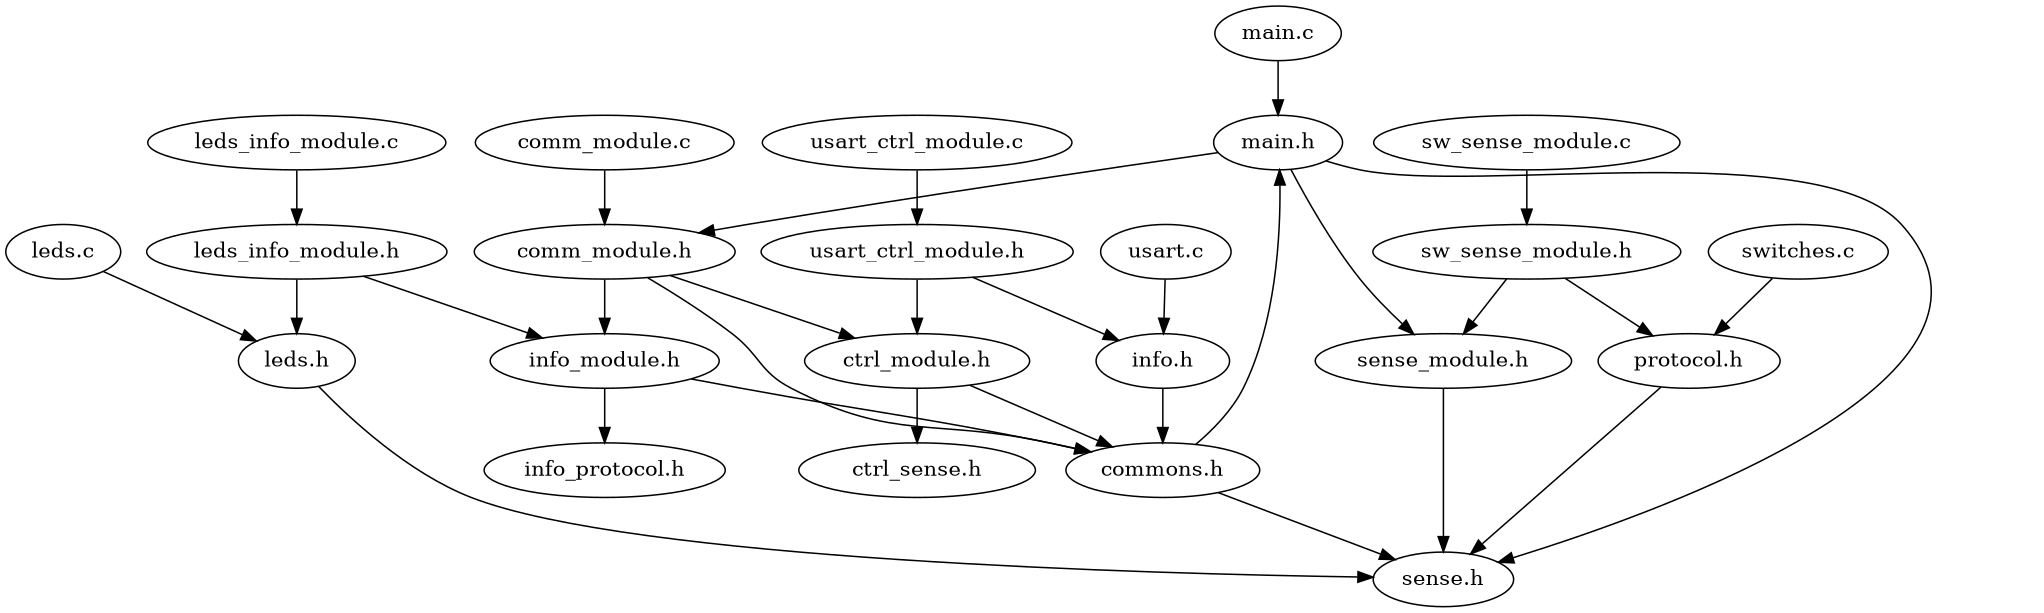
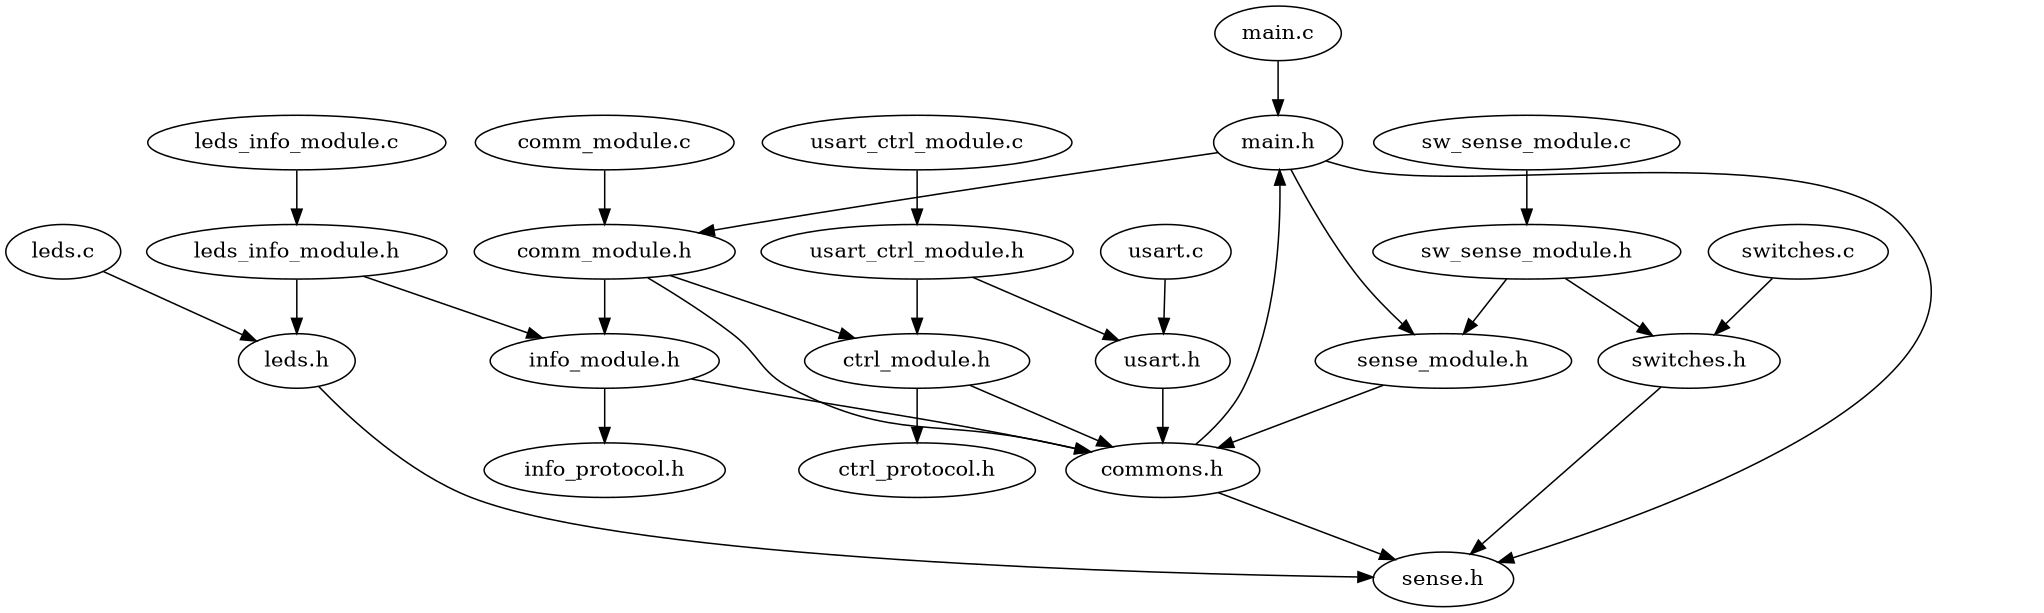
(1163, 361) -> (1163, 361)
(1689, 361) -> (1689, 361)
(1443, 462) -> (1308, 414)
(917, 470) -> (917, 470)
